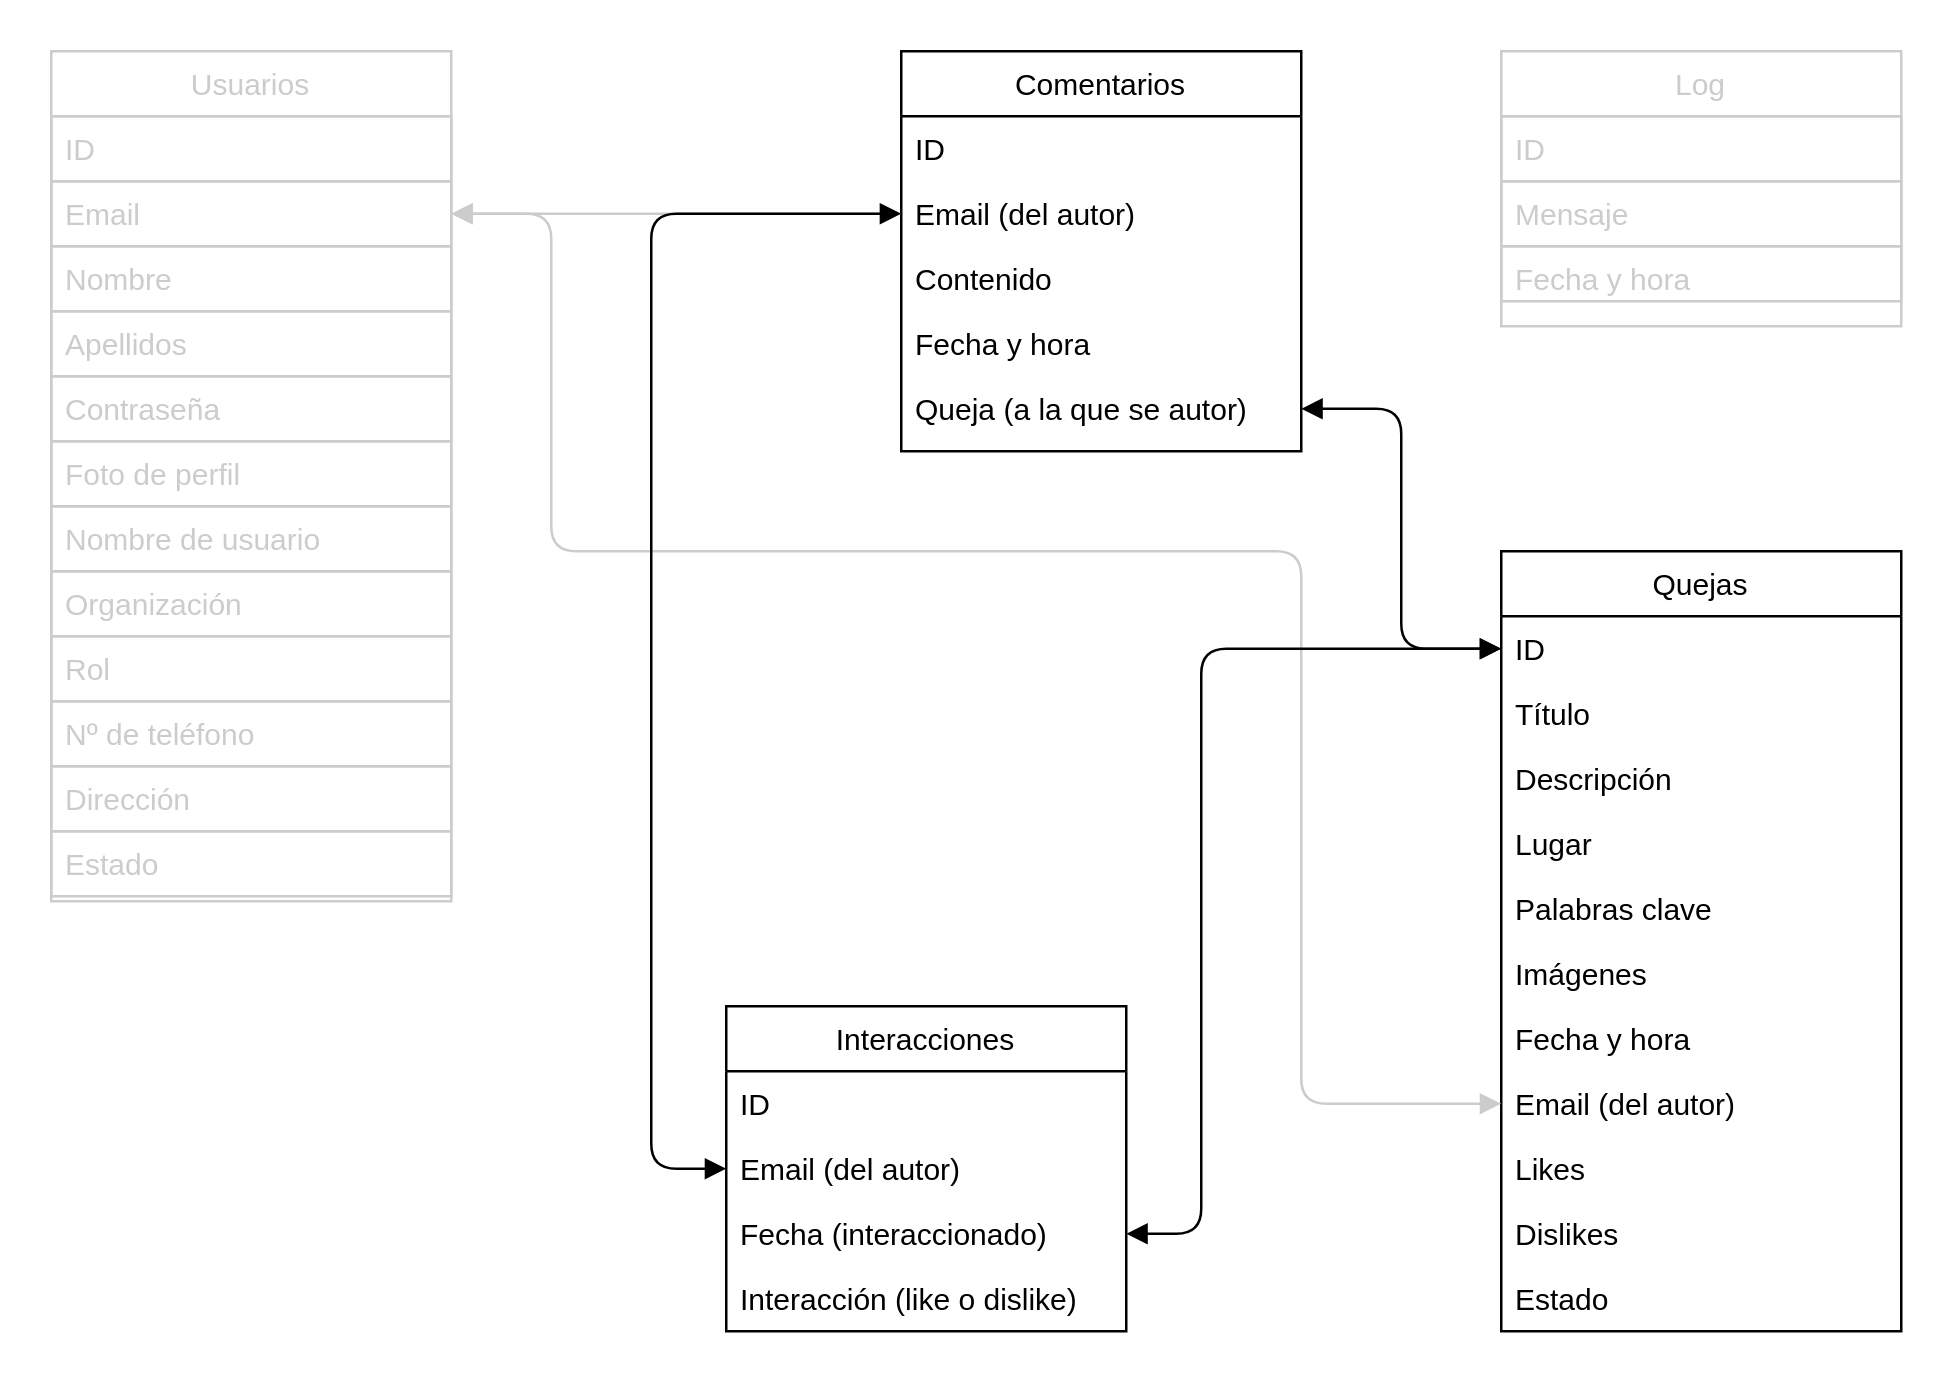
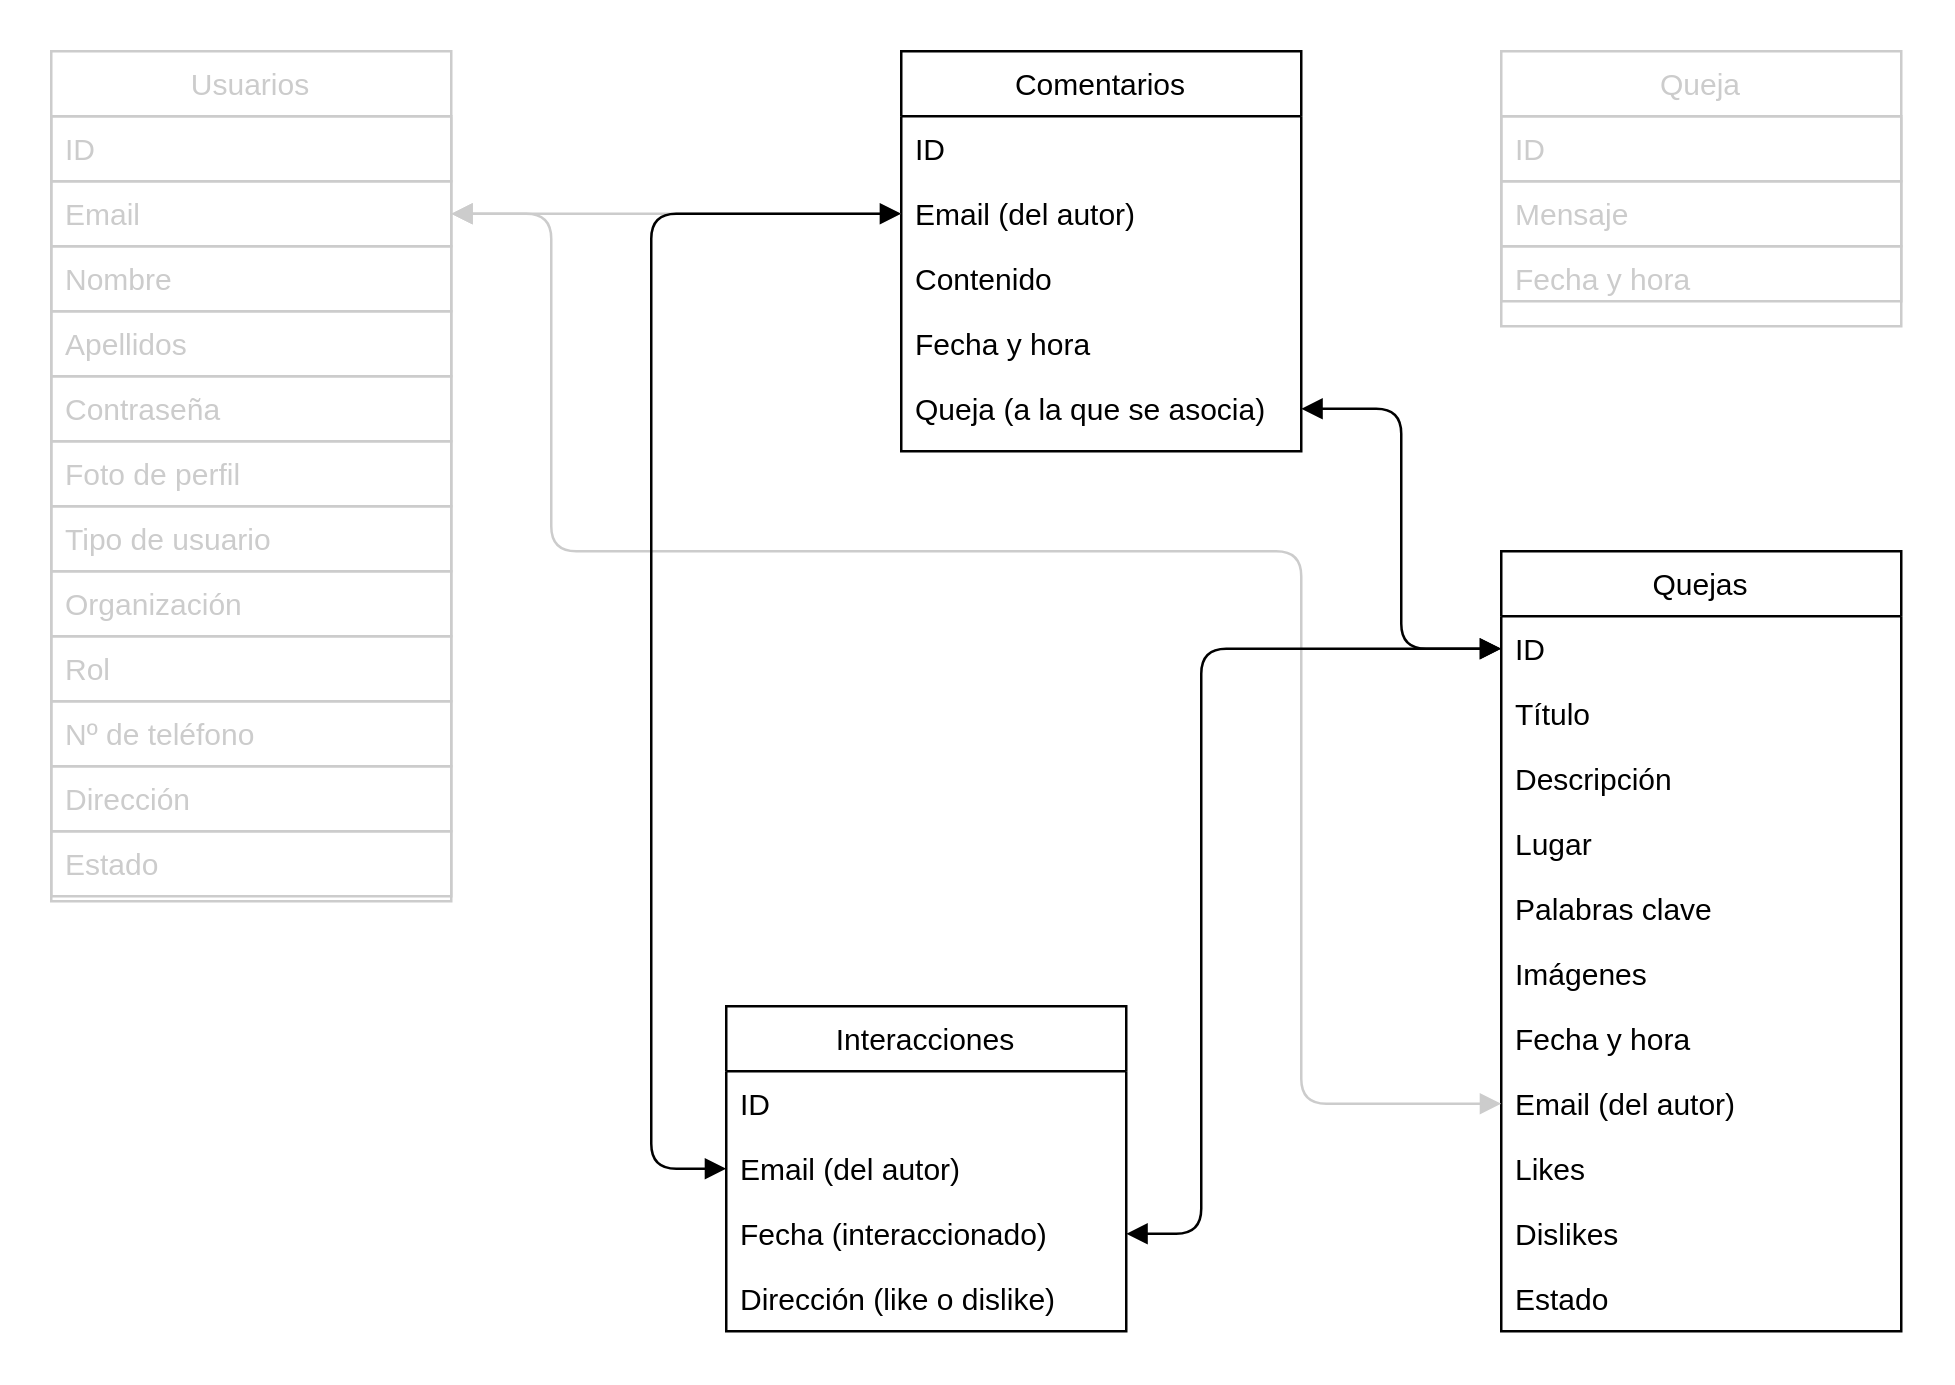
(1700, 85) -> (1700, 85)
(1102, 410) -> (1106, 410)
(196, 540) -> (175, 540)
(940, 1300) -> (919, 1300)
